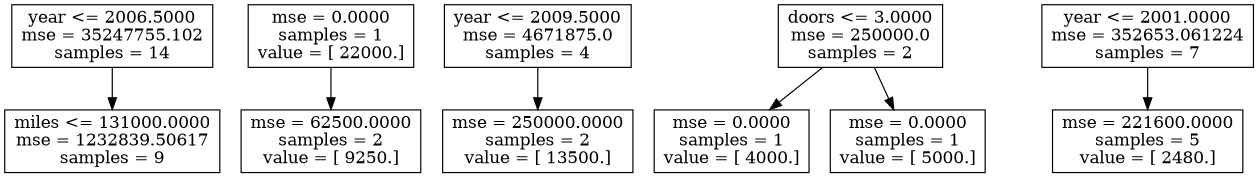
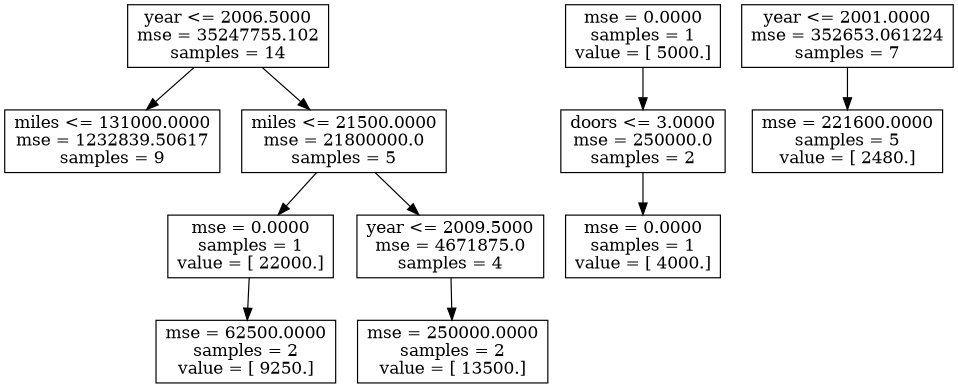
(882, 83) -> (643, 83)
none -> (344, 141)
